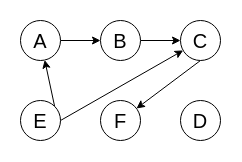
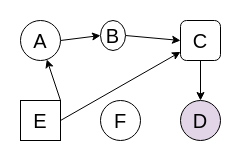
(121, 41) -> (113, 36)
(201, 41) -> (201, 41)
(171, 82) -> (201, 77)
(41, 121) -> (41, 121)
(201, 121) -> (201, 121)
